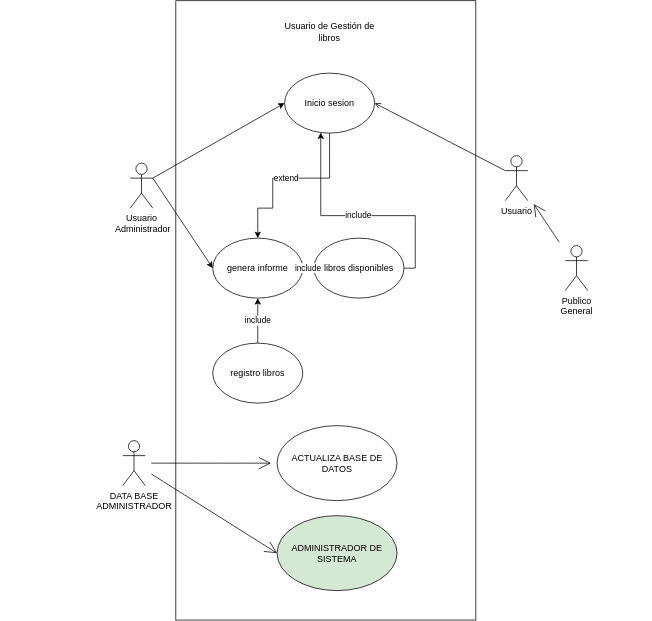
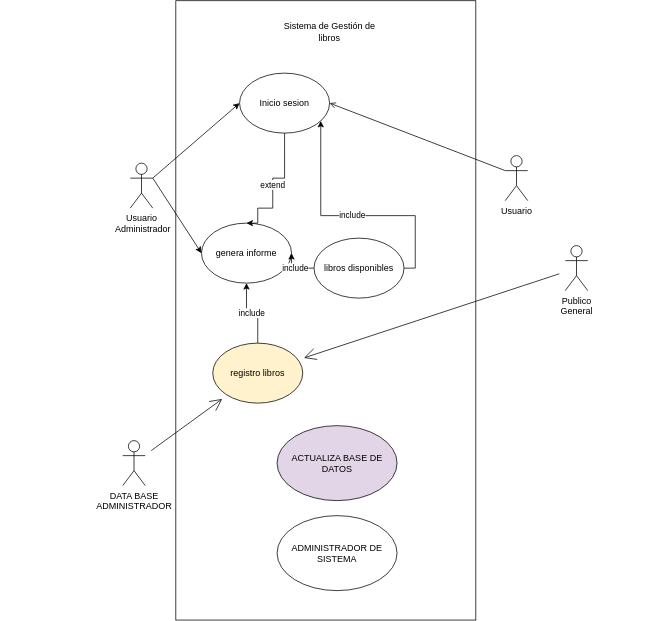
(330, 32) -> (330, 32)
(329, 103) -> (284, 103)
(546, 223) -> (432, 316)
(258, 268) -> (246, 253)
(258, 373) -> (258, 373)
(211, 463) -> (186, 425)
(337, 463) -> (337, 463)
(213, 513) -> none
(337, 553) -> (337, 553)
